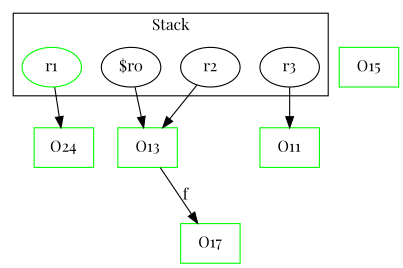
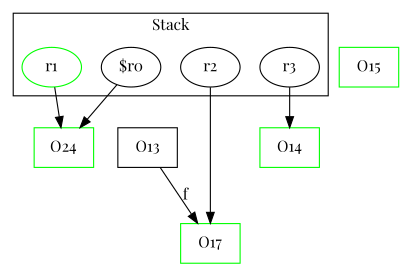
(138, 103) -> (101, 103)
(183, 103) -> (210, 150)
(148, 148) -> (148, 148)
(290, 148) -> (290, 148)
